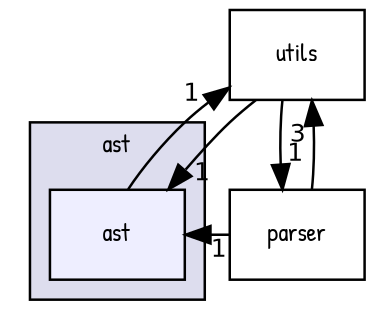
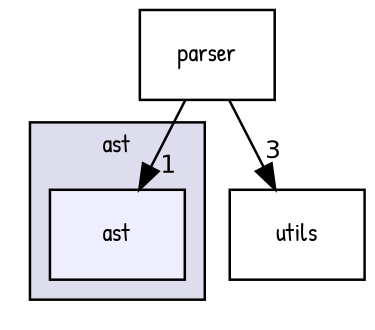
(221, 131) -> none
(280, 133) -> none
(165, 143) -> none
